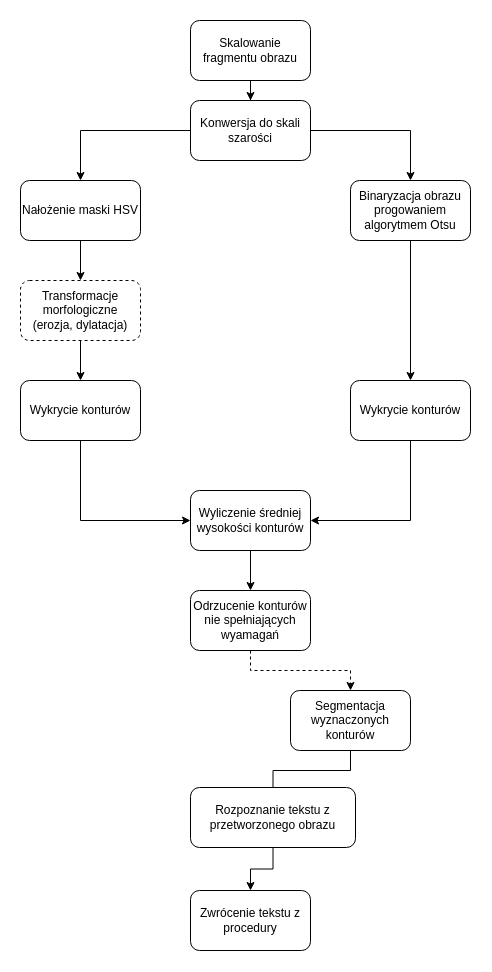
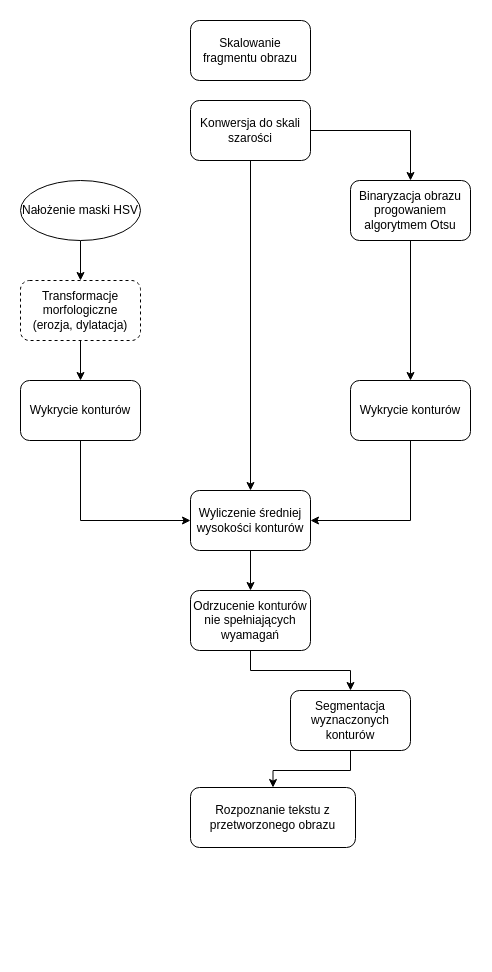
(251, 95) -> none
(115, 131) -> (251, 322)
(81, 211) -> (81, 211)
(298, 671) -> (298, 671)
(273, 781) -> (273, 779)
(265, 869) -> none
(251, 921) -> none
